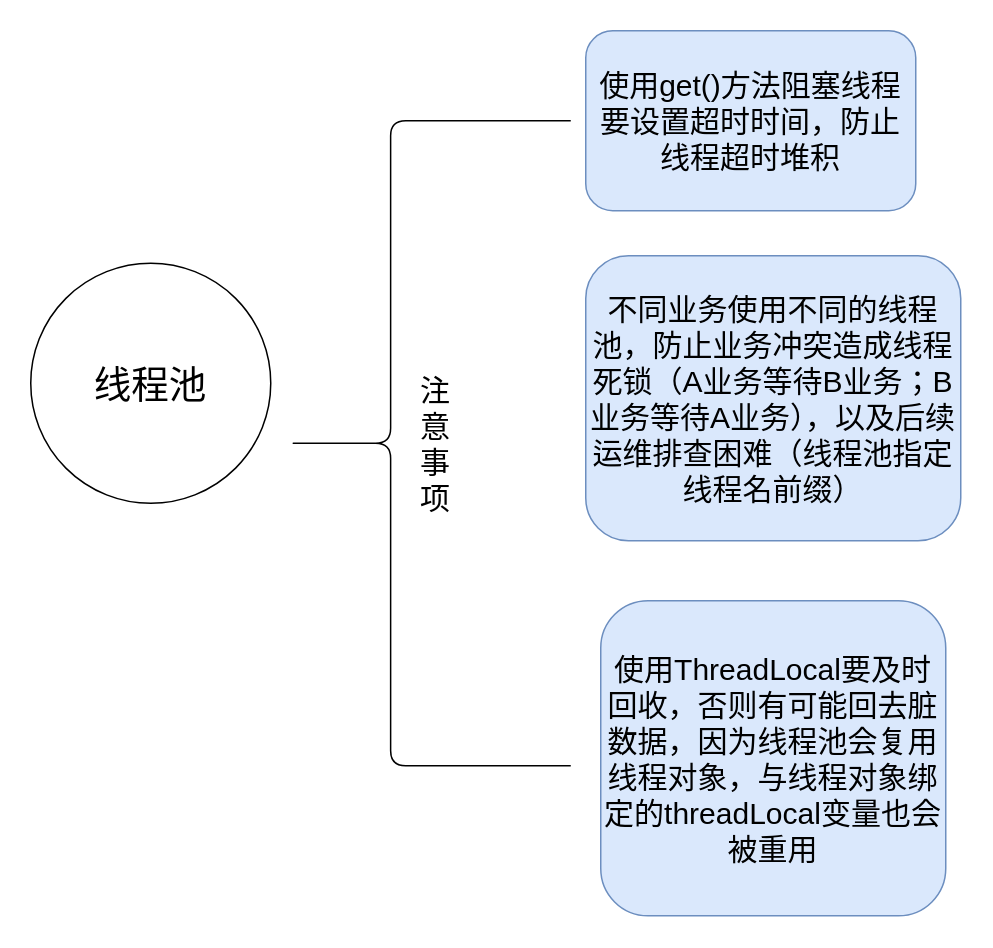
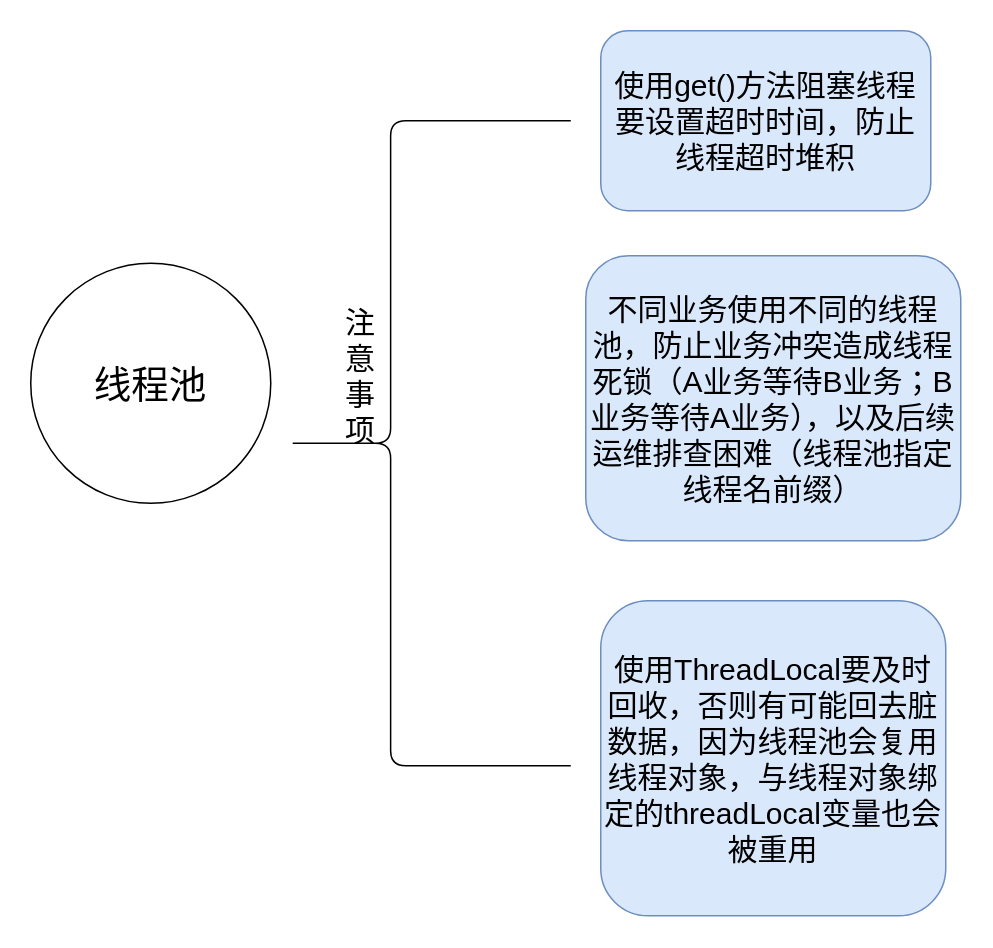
(751, 121) -> (766, 121)
(436, 443) -> (361, 376)
